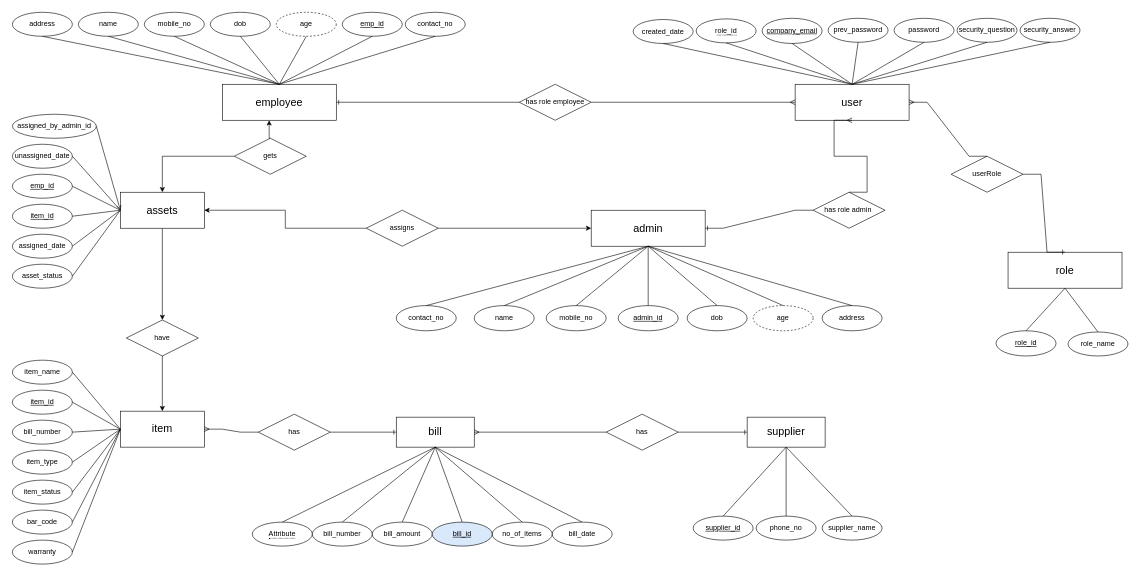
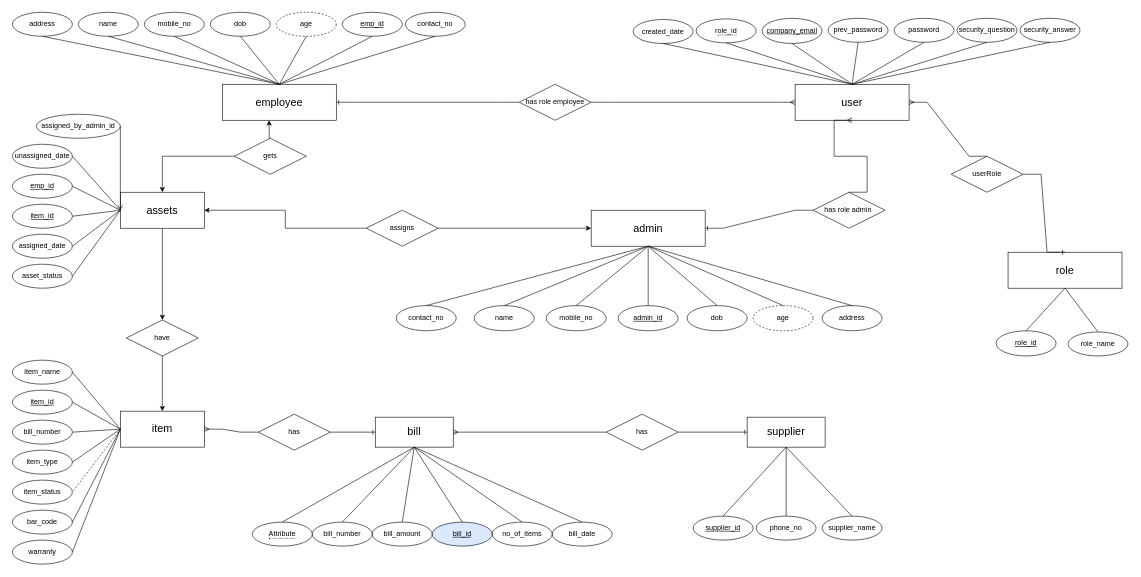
(54, 126) -> (78, 126)
(435, 432) -> (414, 432)
(94, 464) -> (94, 464)
